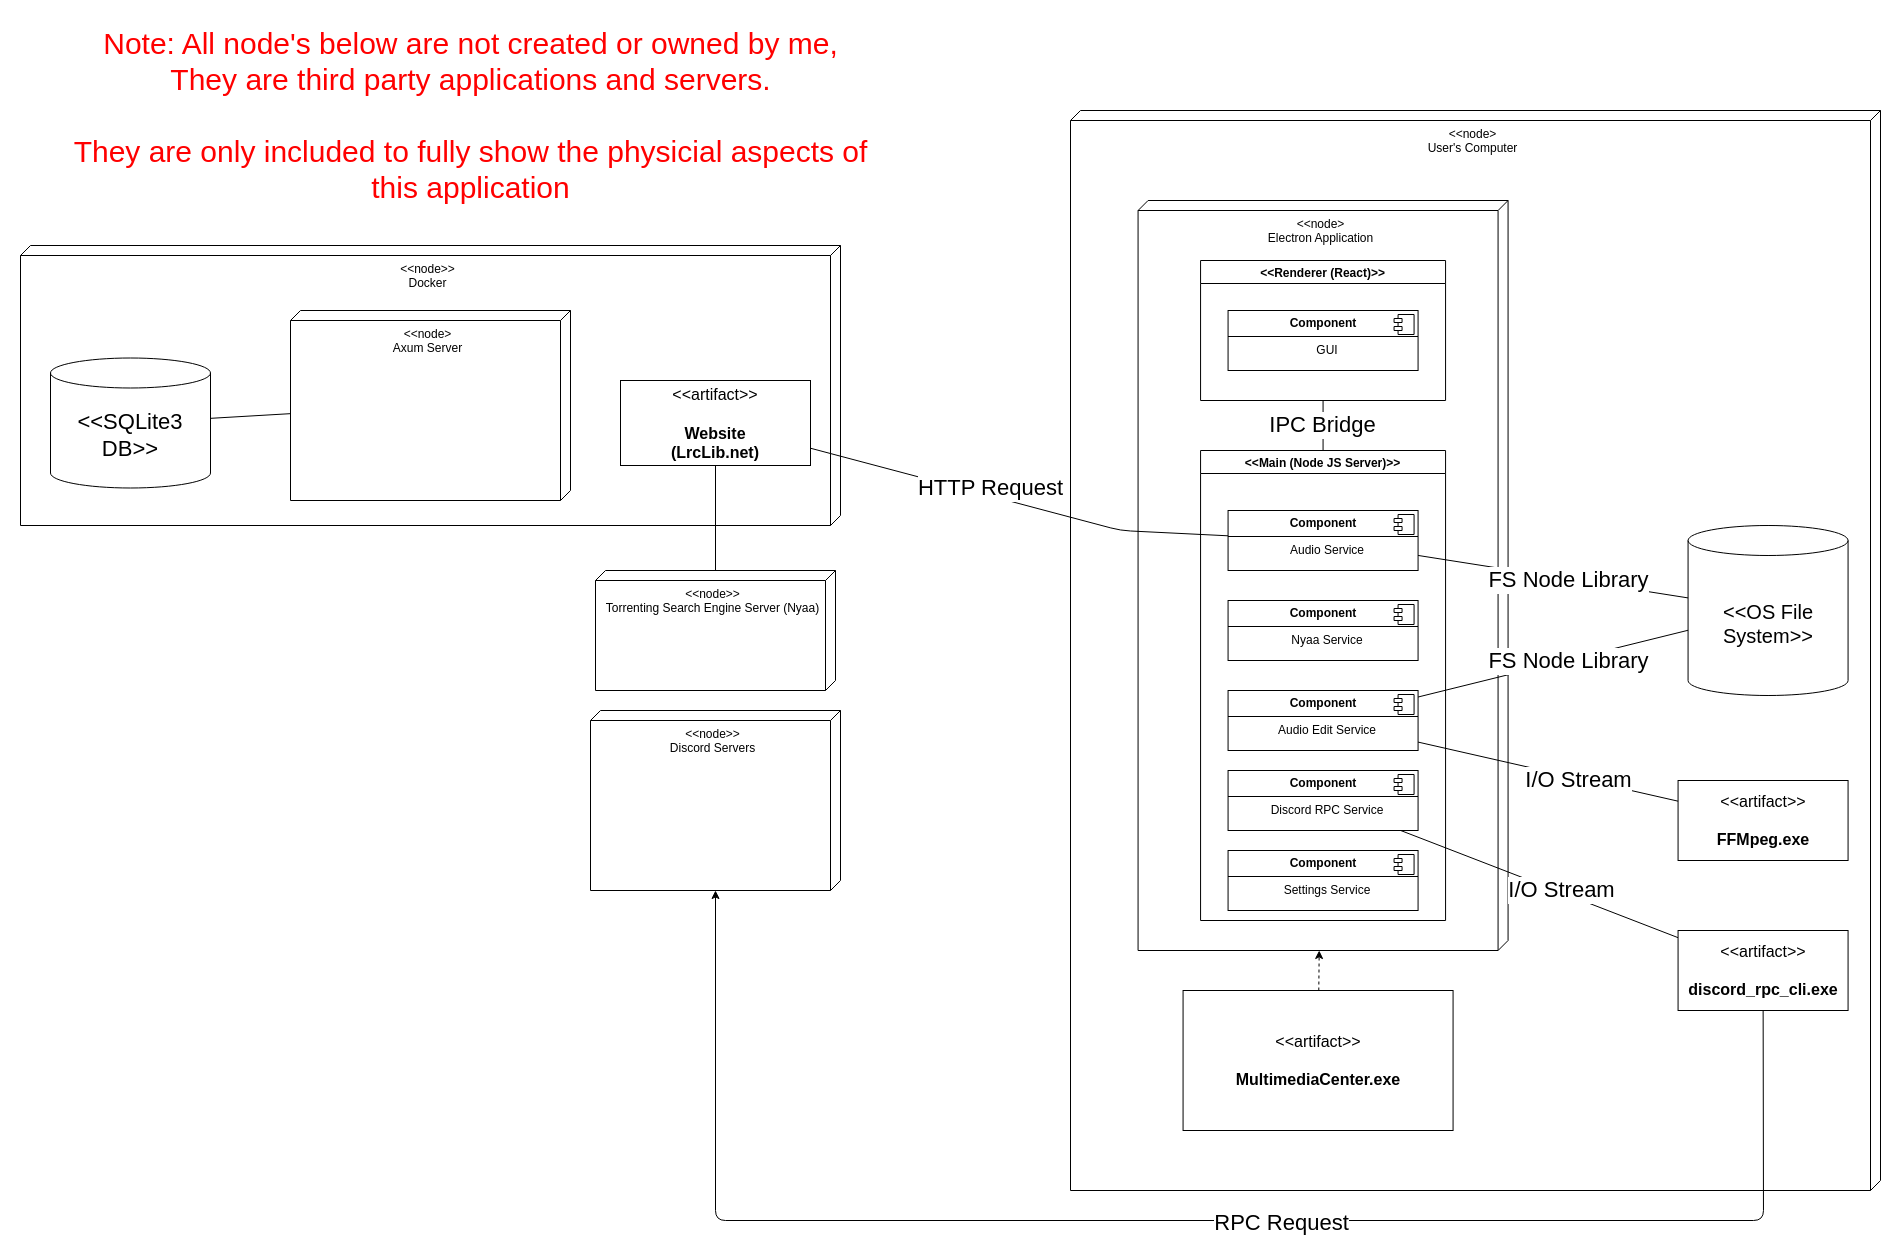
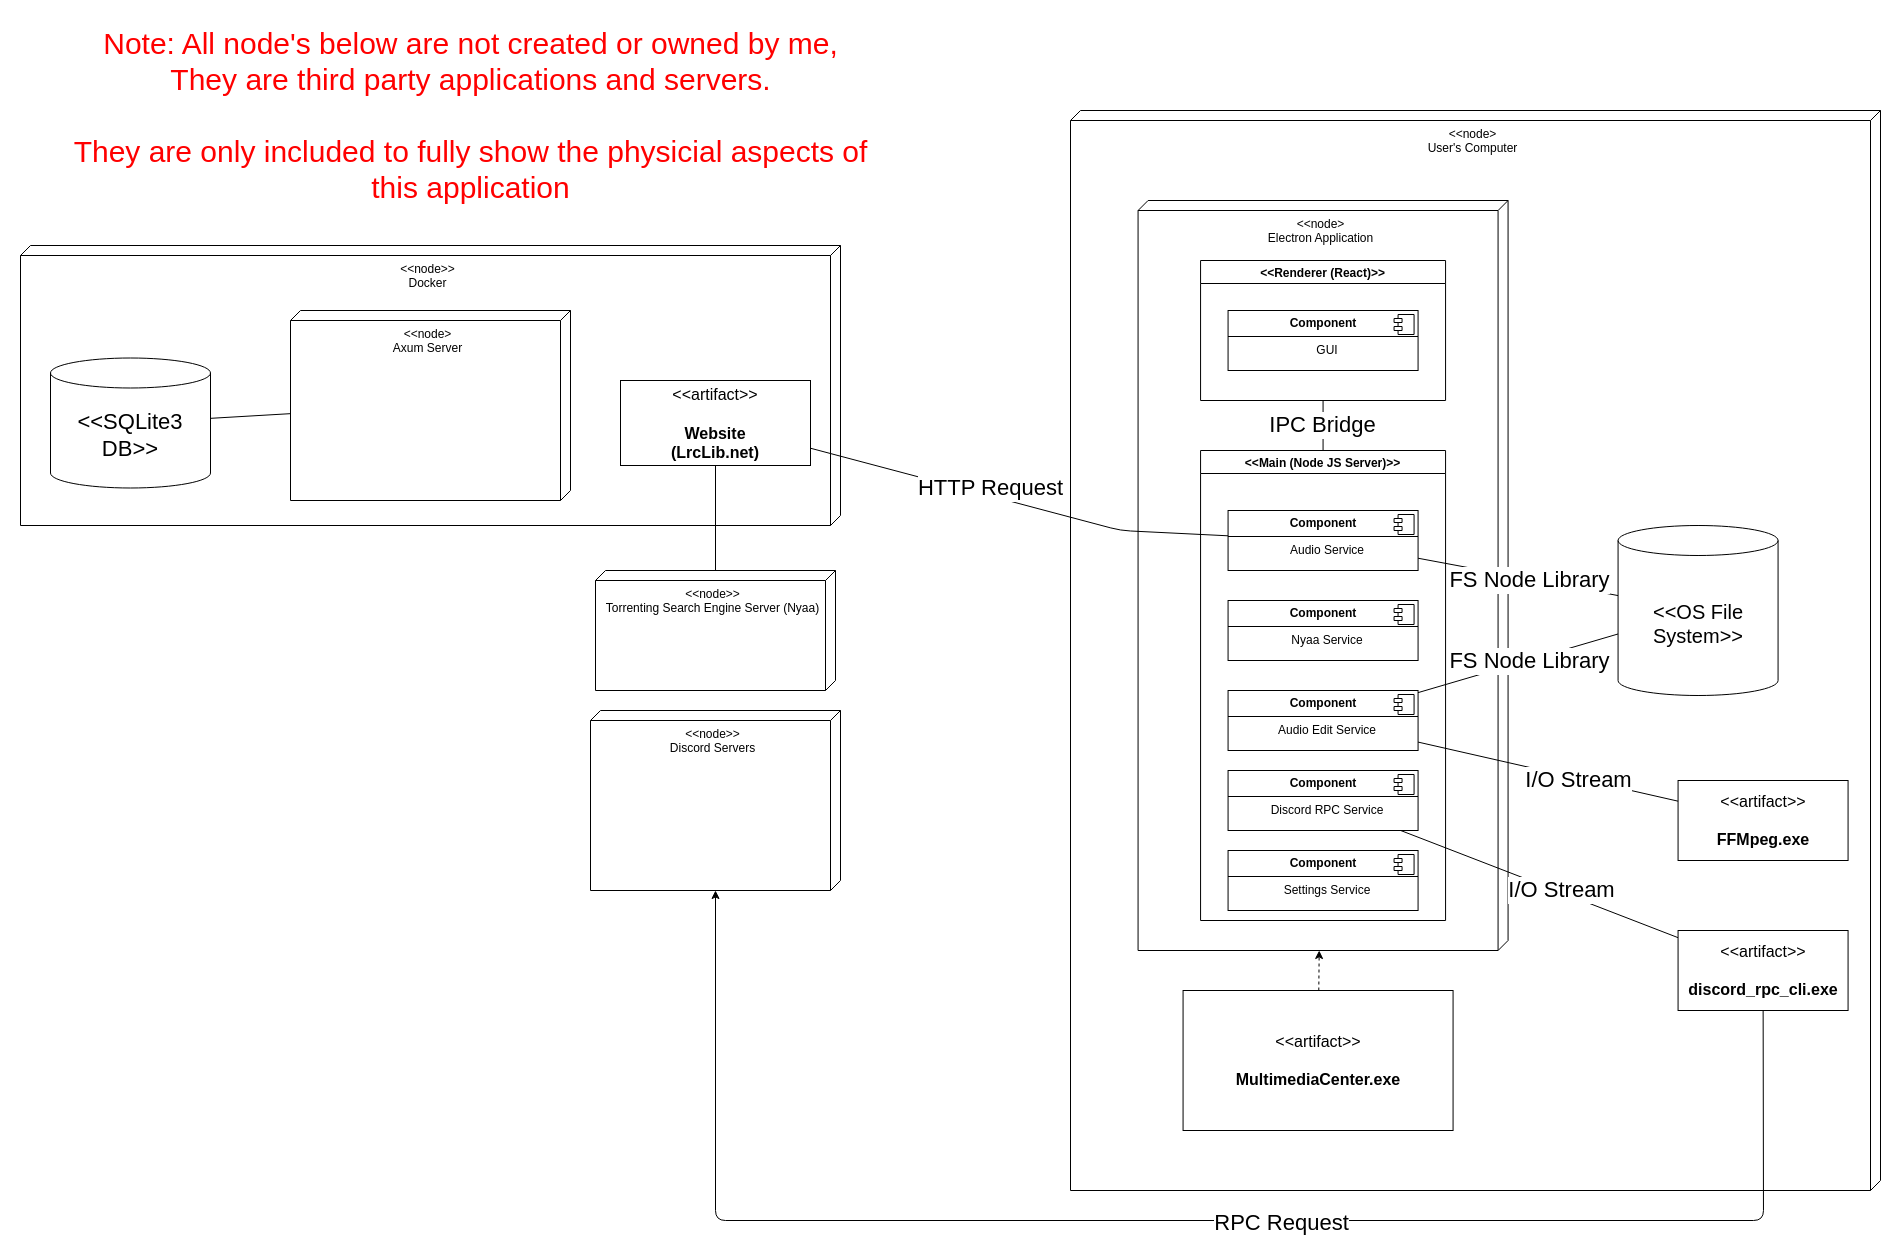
(1768, 611) -> (1698, 611)
